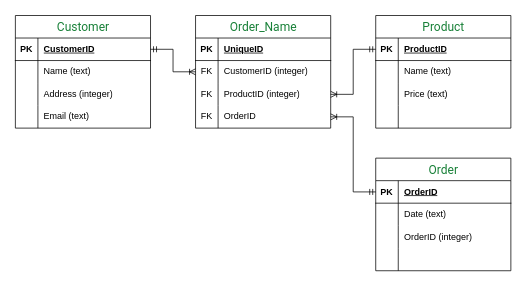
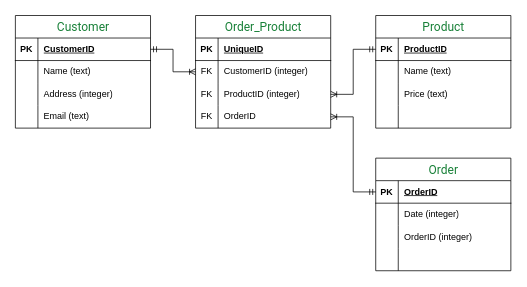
(263, 27) -> (263, 27)
(430, 214) -> (437, 214)
